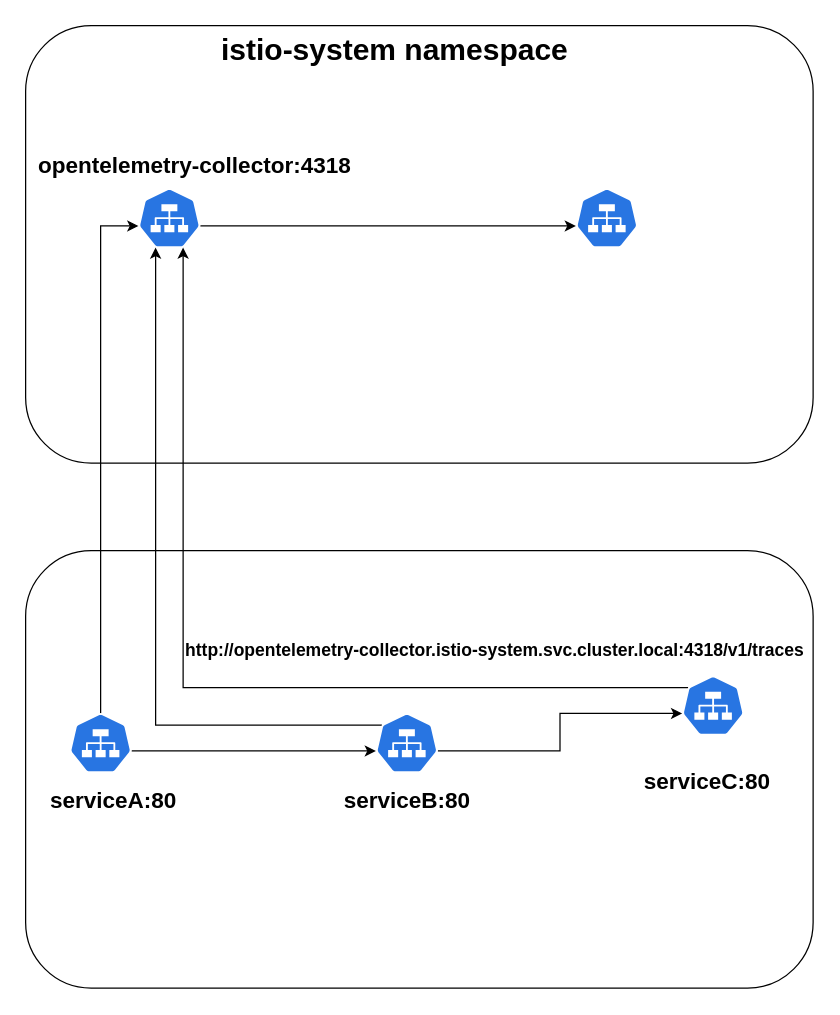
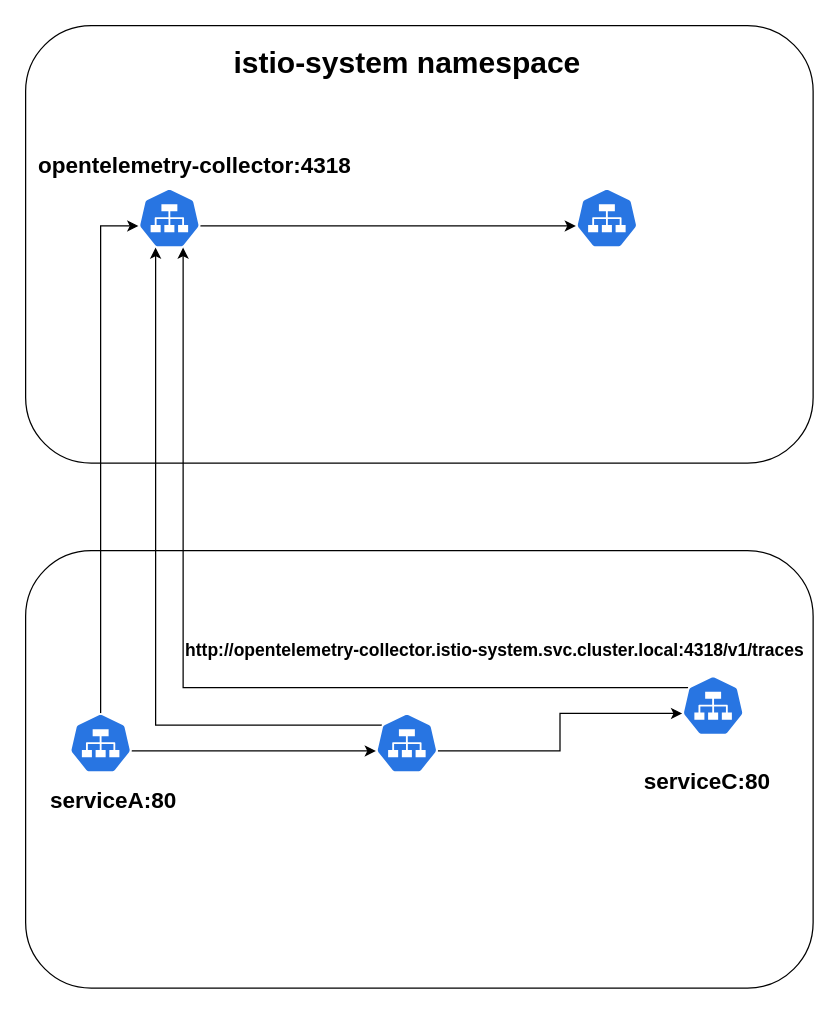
(394, 51) -> (407, 63)
(407, 798) -> none
